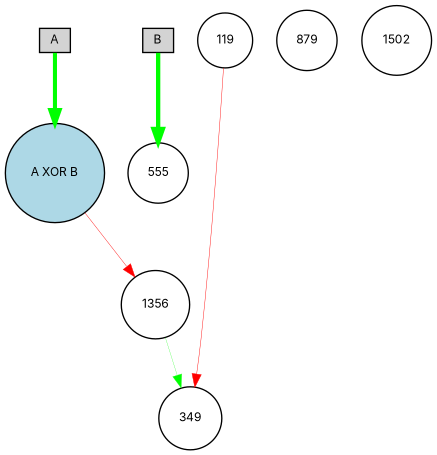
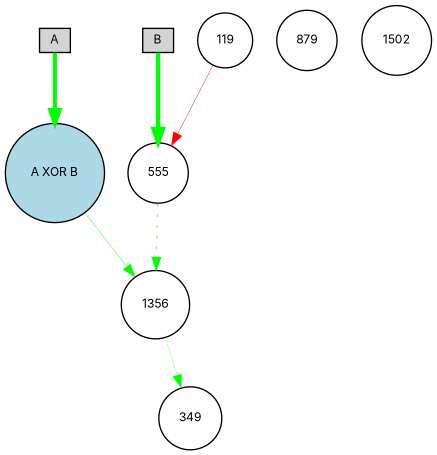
(212, 221) -> (195, 100)
none -> (157, 230)
(106, 239) -> (106, 239)
